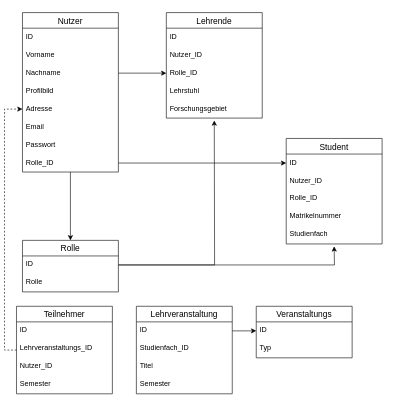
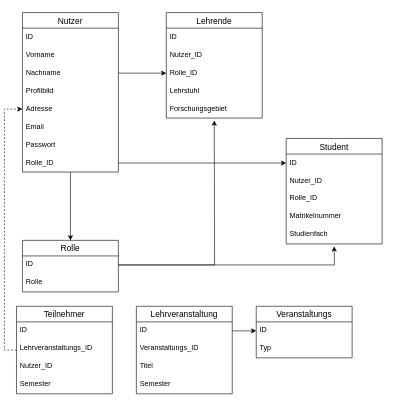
(167, 348) -> (173, 348)
